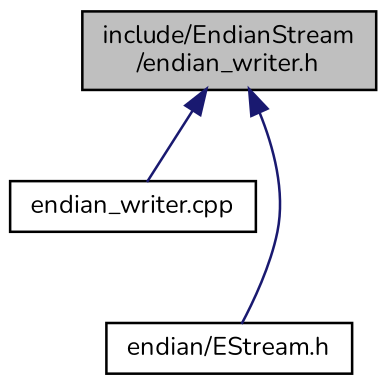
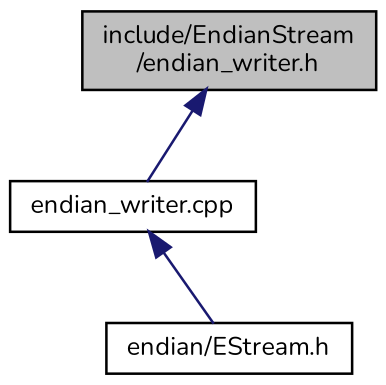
(279, 220) -> (189, 288)
